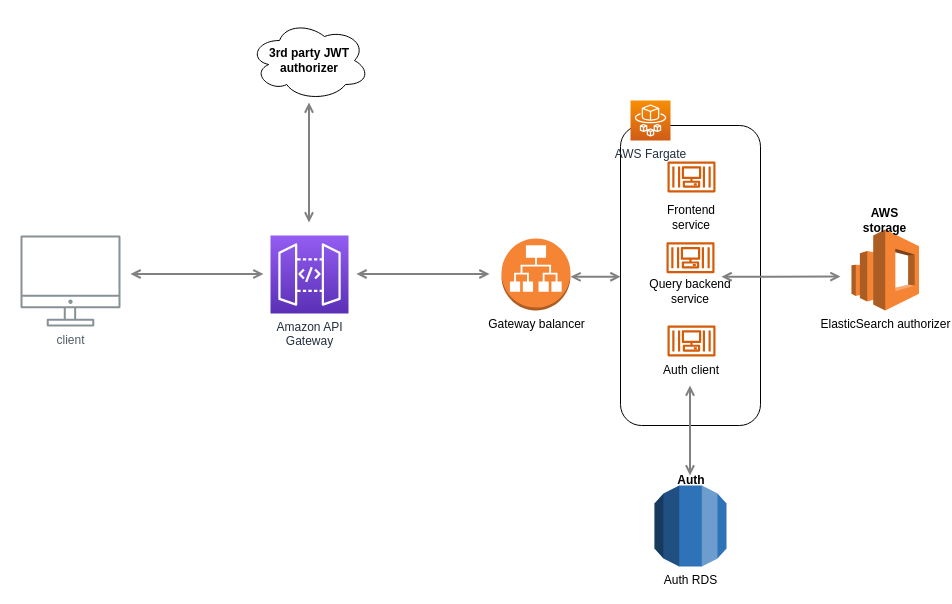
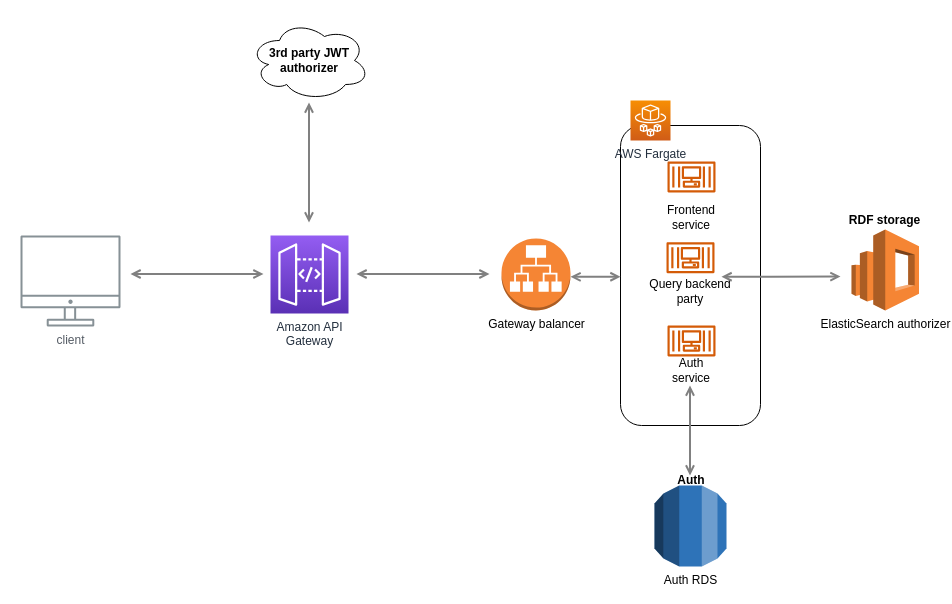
(885, 221) -> (885, 221)
(691, 292) -> (691, 292)
(692, 371) -> (692, 371)
